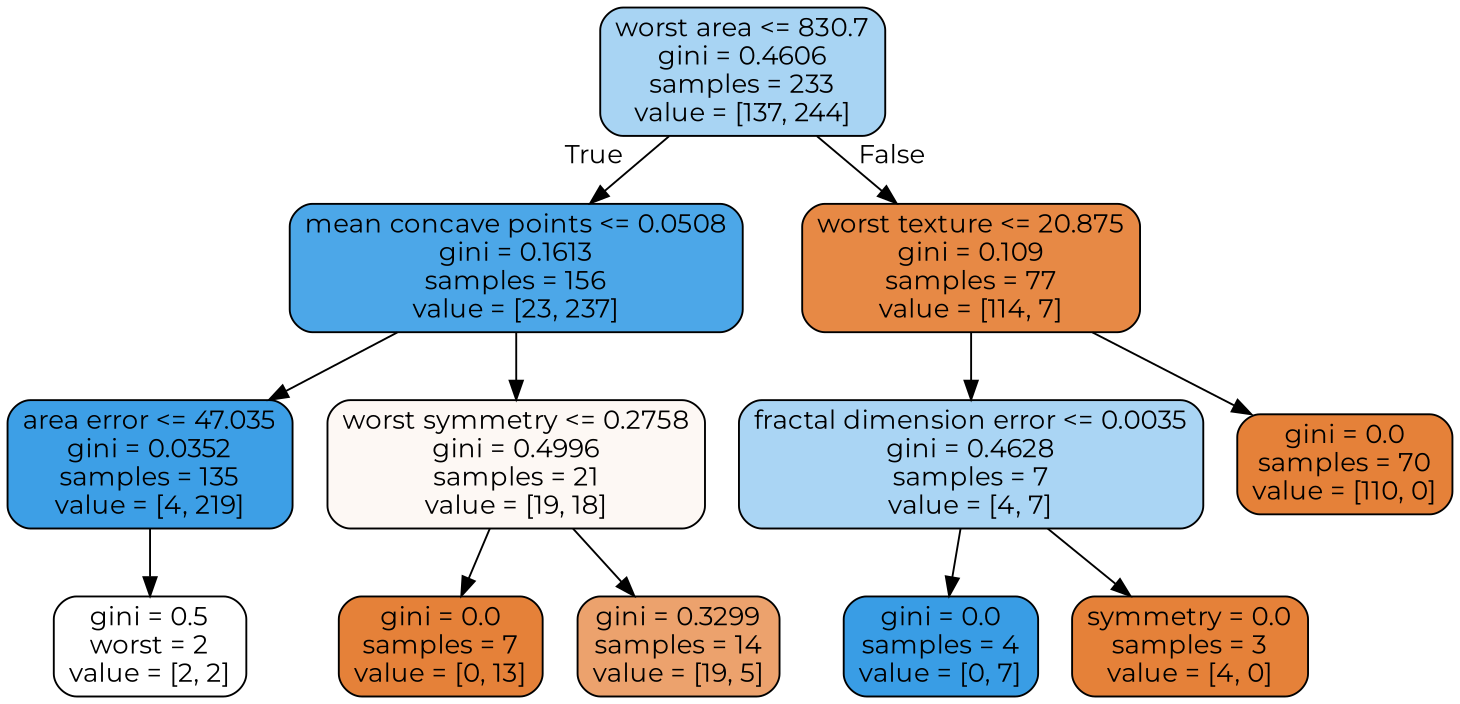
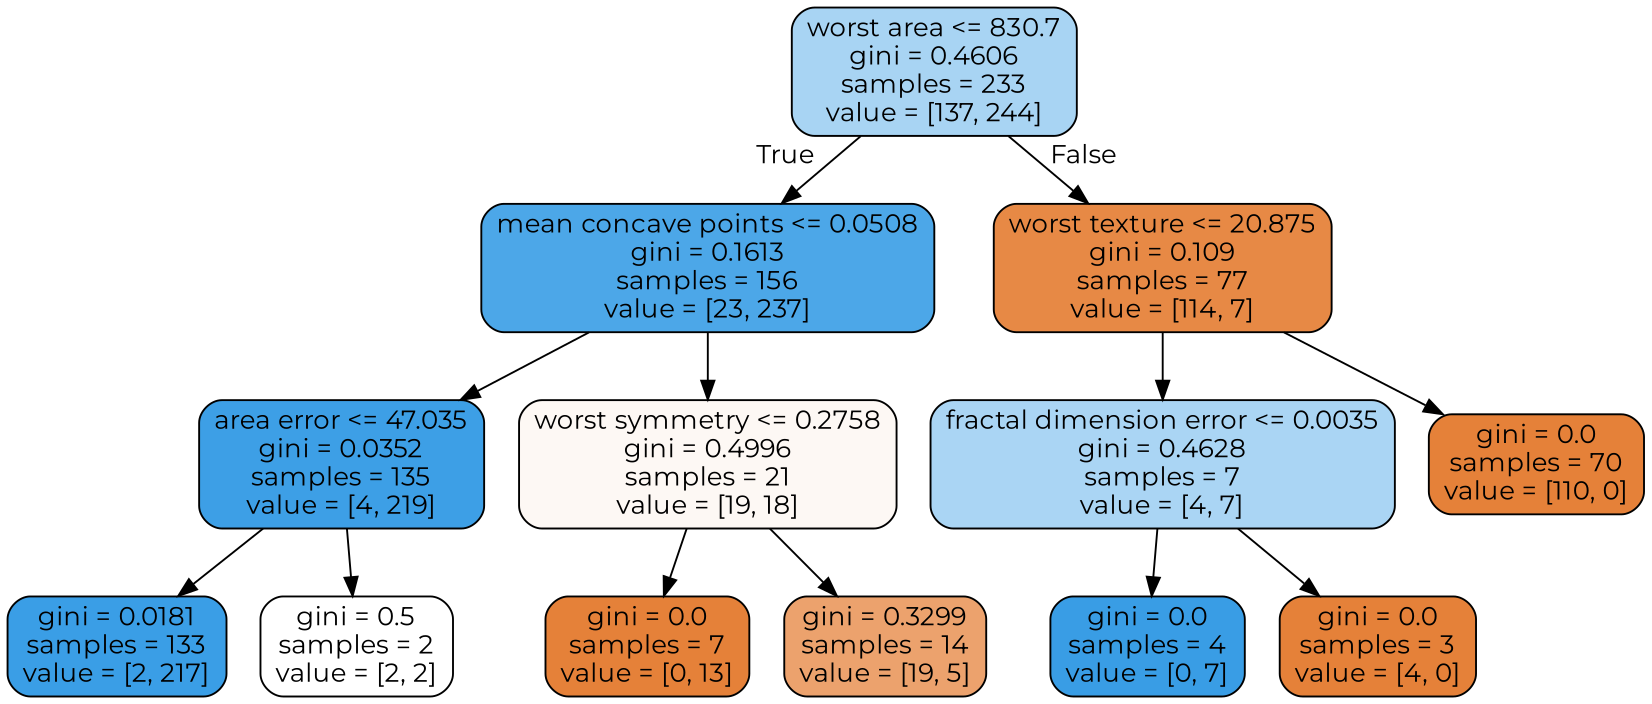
none -> (117, 646)
(150, 646) -> (357, 646)
(1190, 646) -> (1378, 646)
